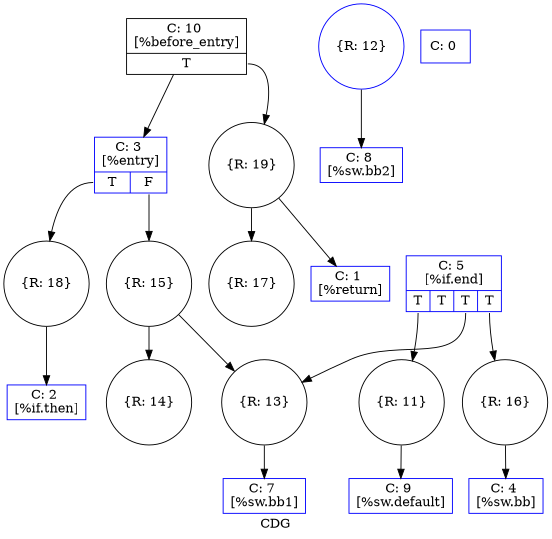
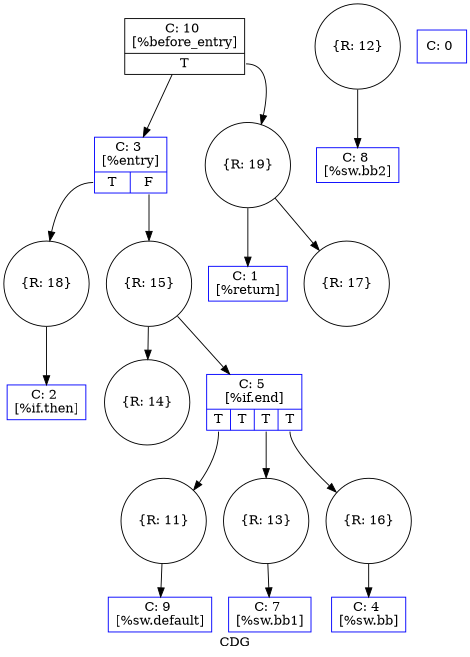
(361, 46) -> (358, 46)
(203, 340) -> (200, 342)
